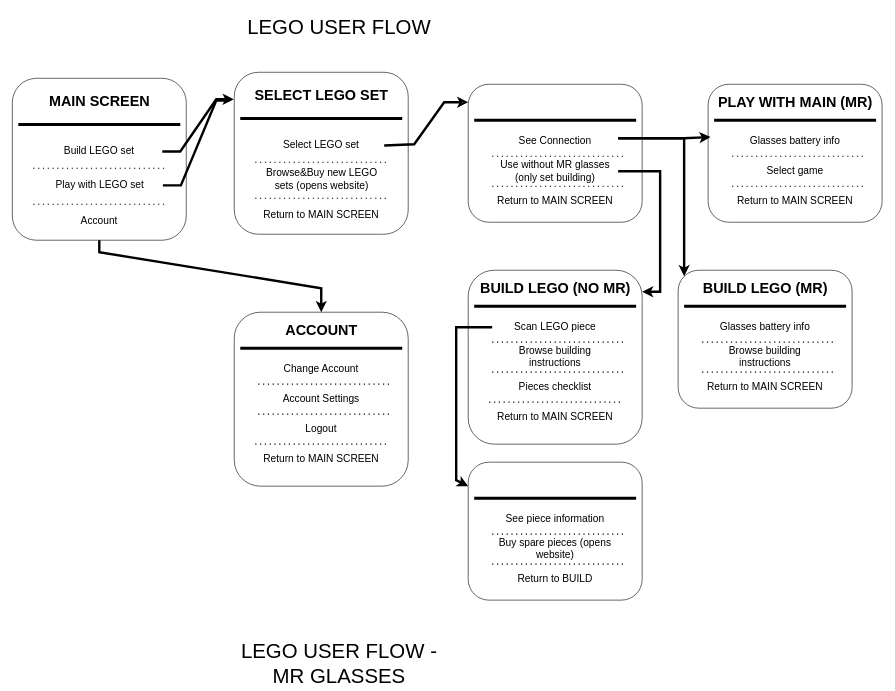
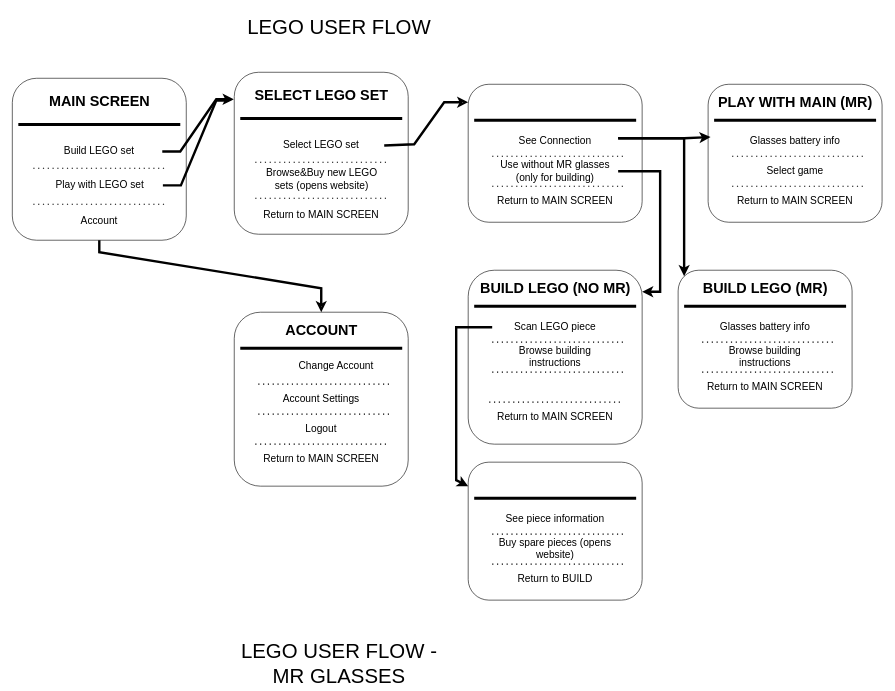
(555, 171) -> (555, 171)
(321, 369) -> (336, 366)
(555, 387) -> none
